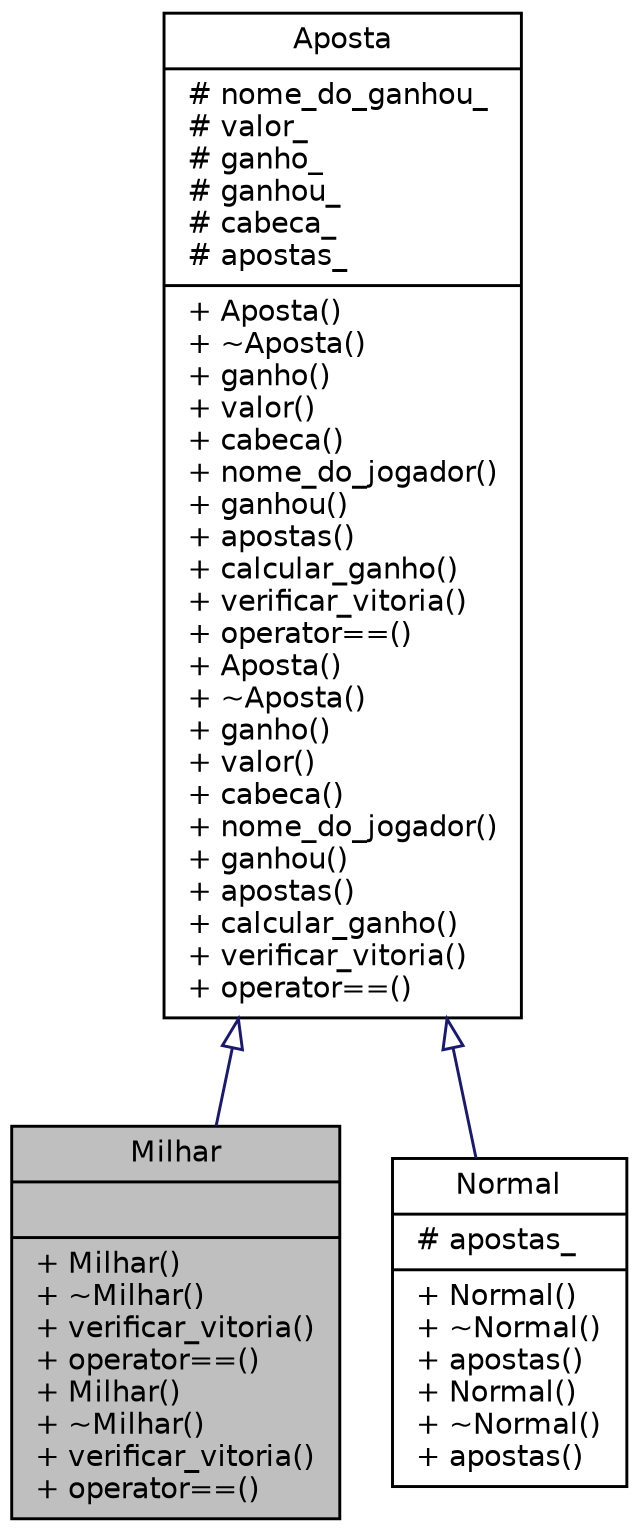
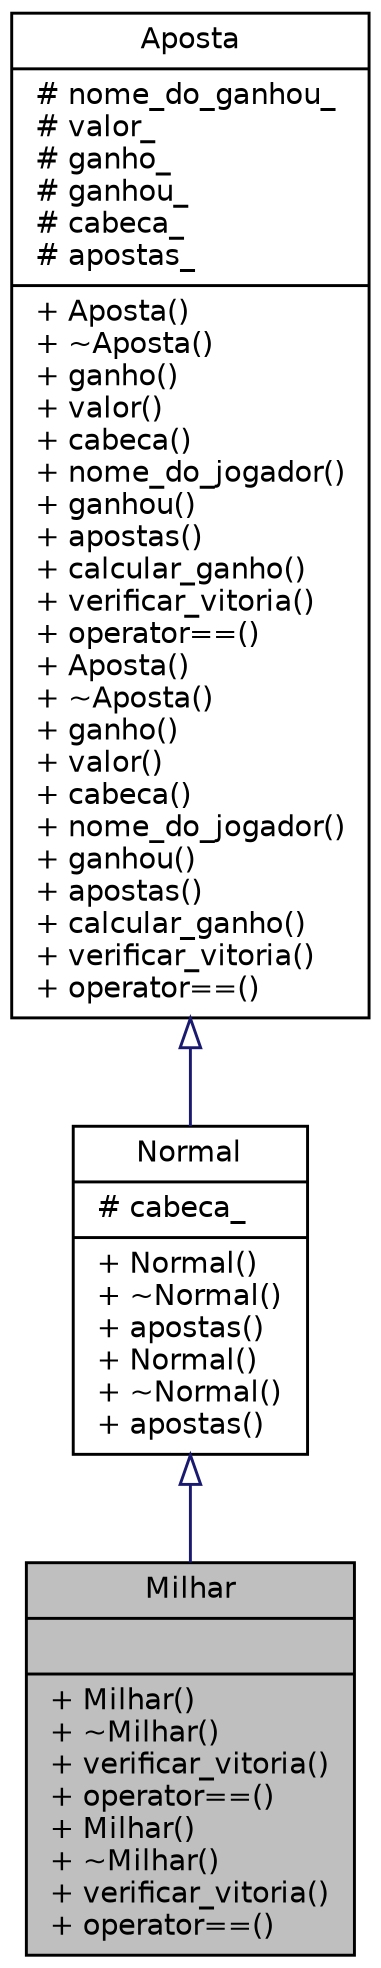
(224, 1087) -> (190, 1524)
(496, 1241) -> (173, 1208)
